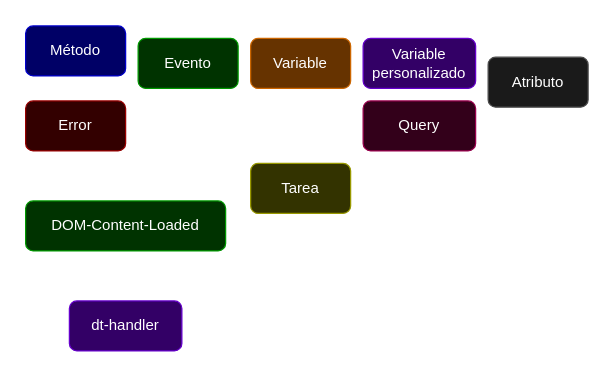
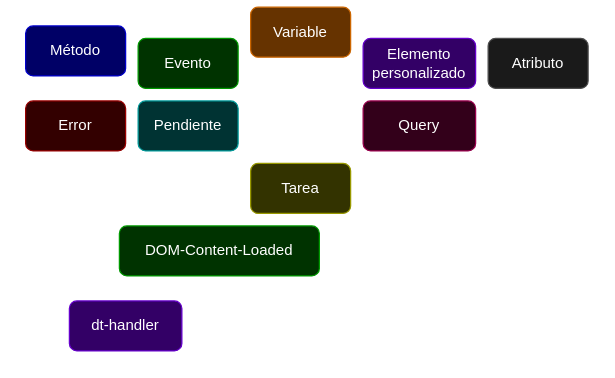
(301, 63) -> (301, 32)
(419, 63) -> (419, 63)
(538, 82) -> (538, 63)
none -> (188, 126)
(126, 226) -> (219, 251)
